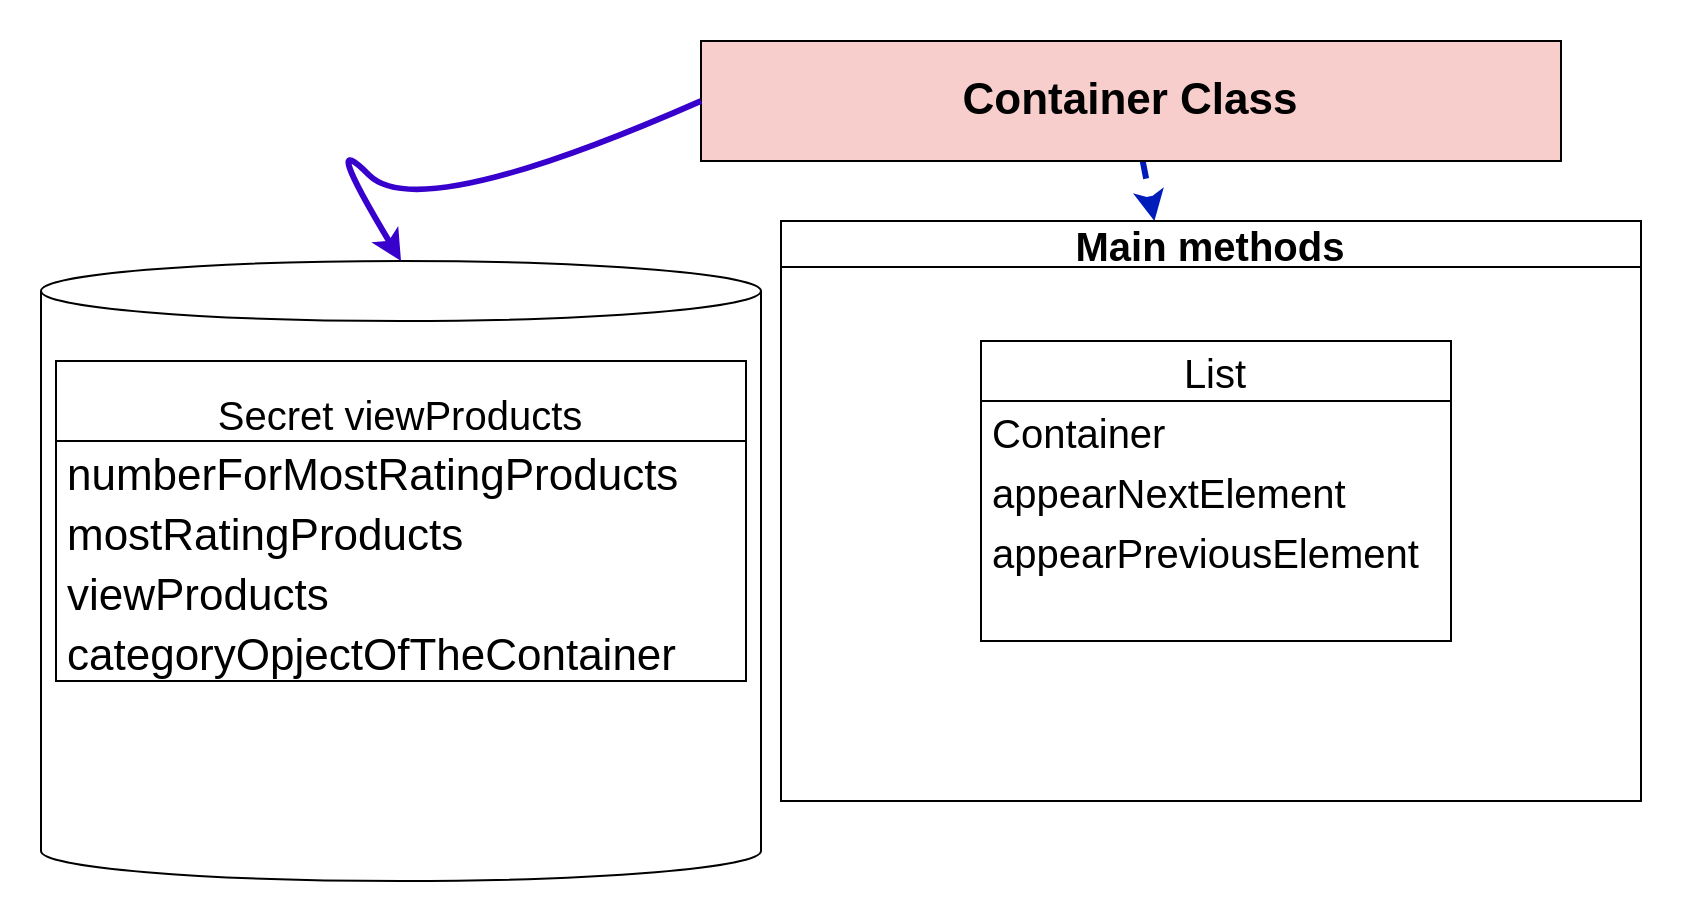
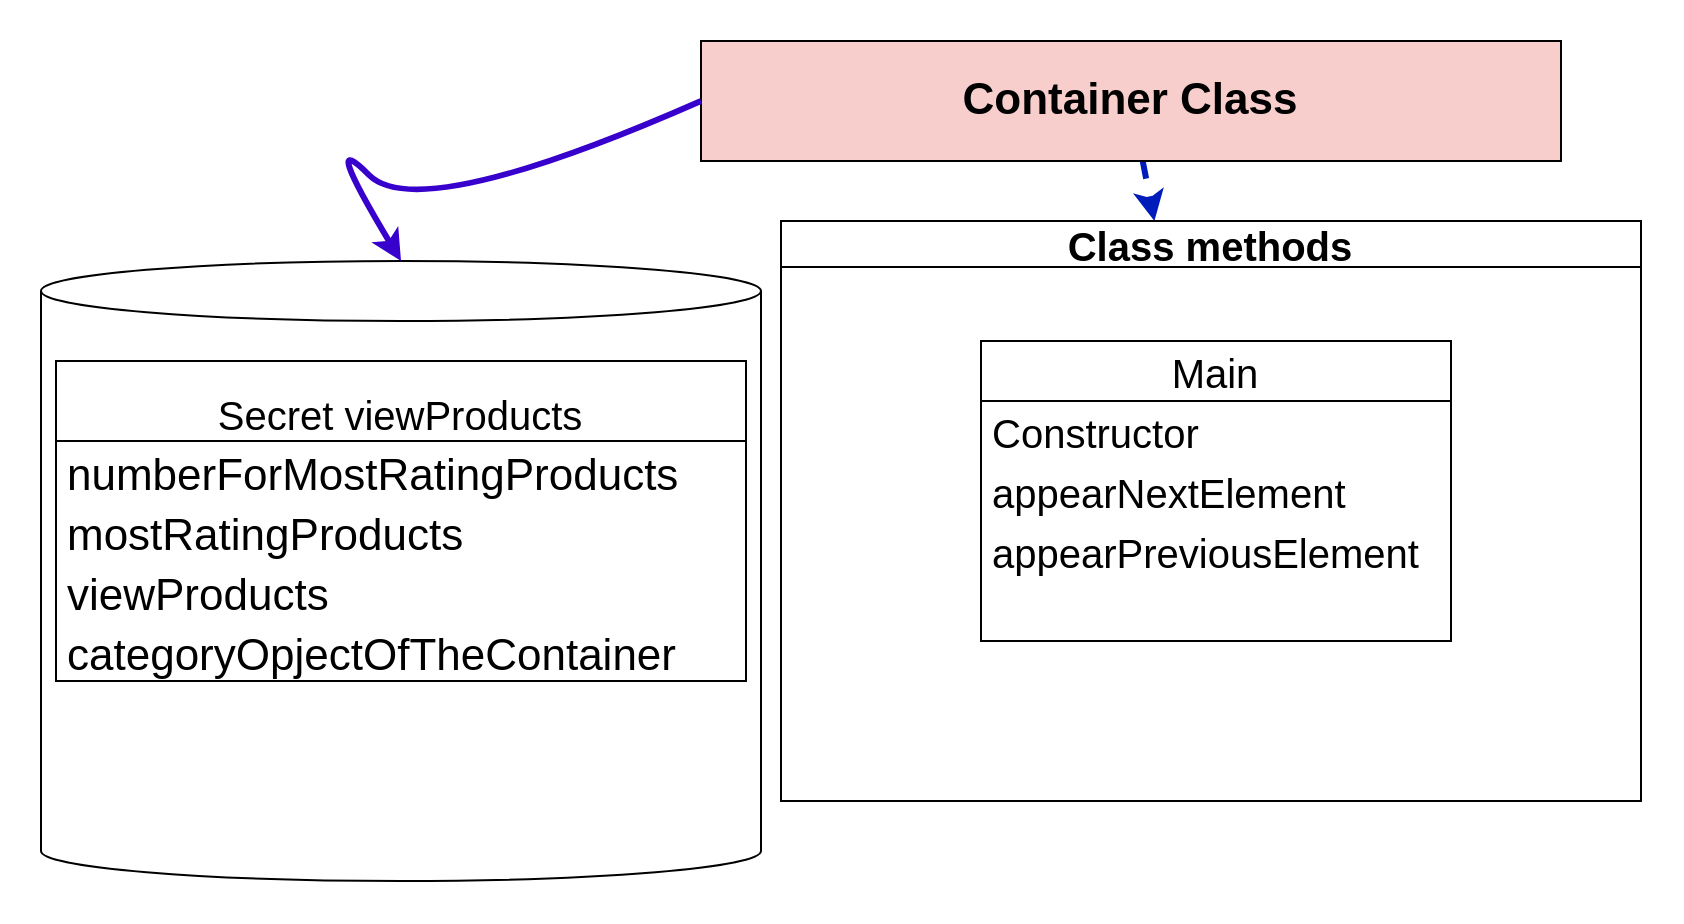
(1210, 248) -> (1210, 248)
(1215, 375) -> (1215, 375)
(1088, 435) -> (1115, 435)
